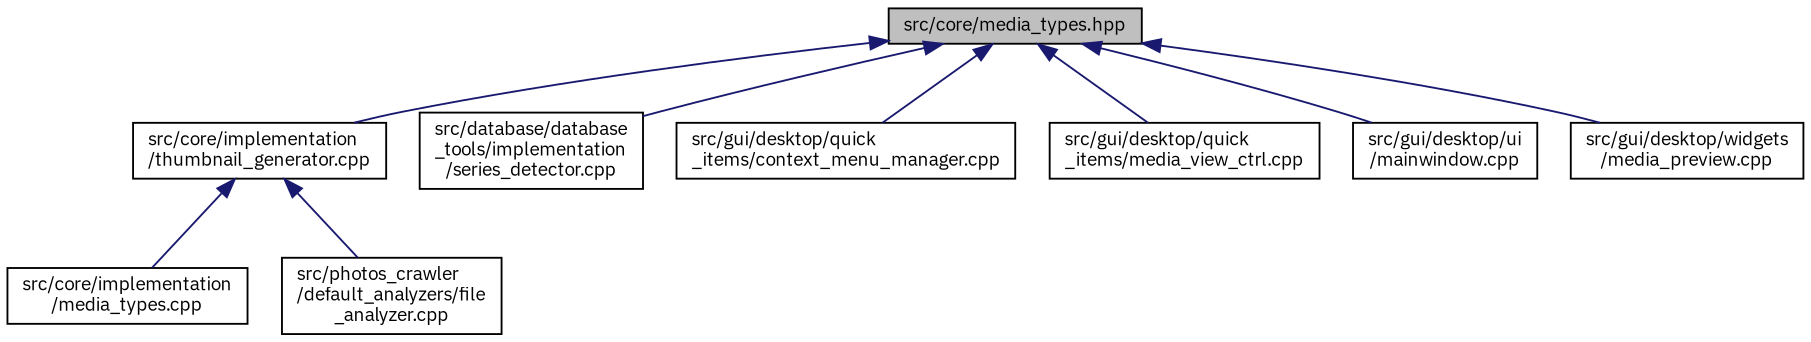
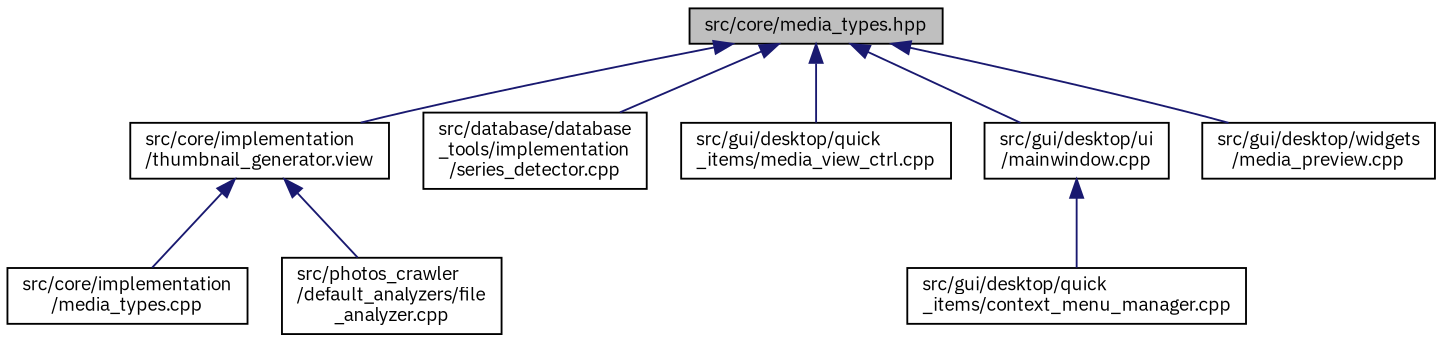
(930, 89) -> (1077, 233)
(260, 151) -> (260, 151)
